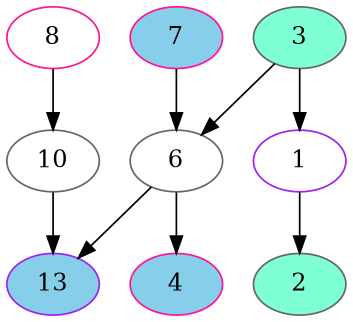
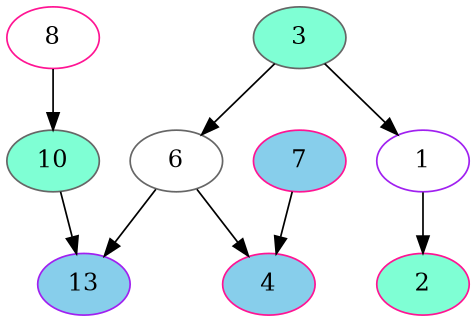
(176, 91) -> (286, 214)
(53, 161) -> (53, 161)
(300, 284) -> (423, 284)
